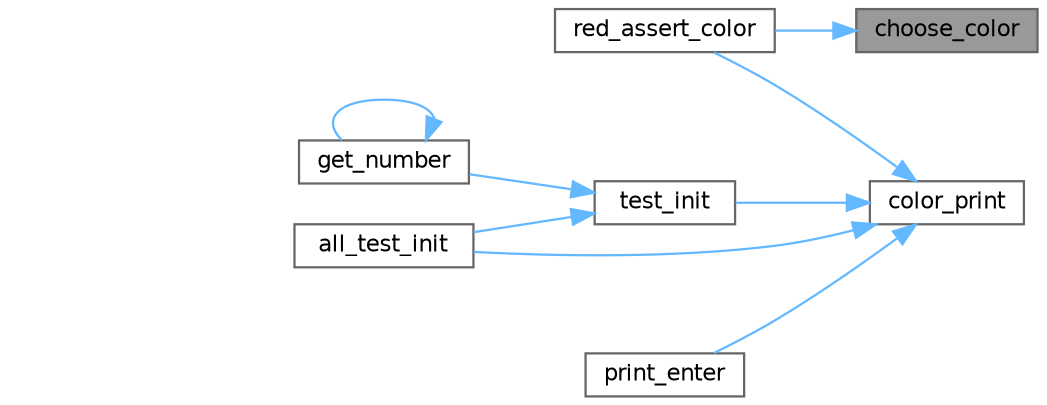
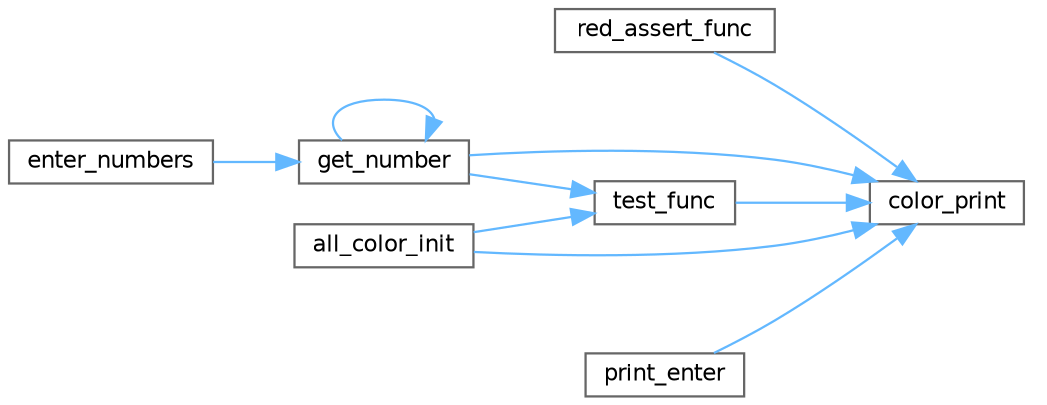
(665, 31) -> (665, 31)
(947, 31) -> none
none -> (662, 152)
none -> (111, 162)
(665, 203) -> (665, 203)
(384, 246) -> (384, 246)
